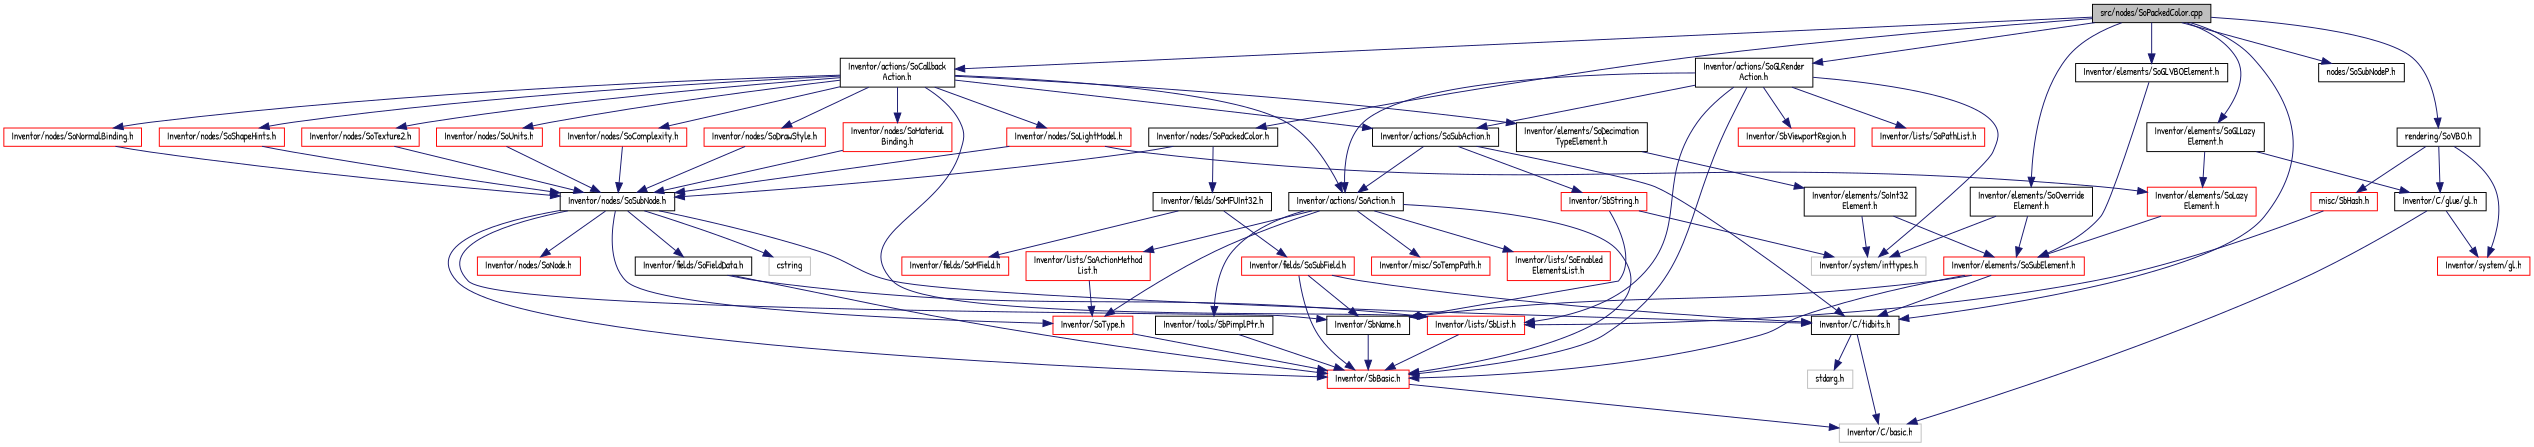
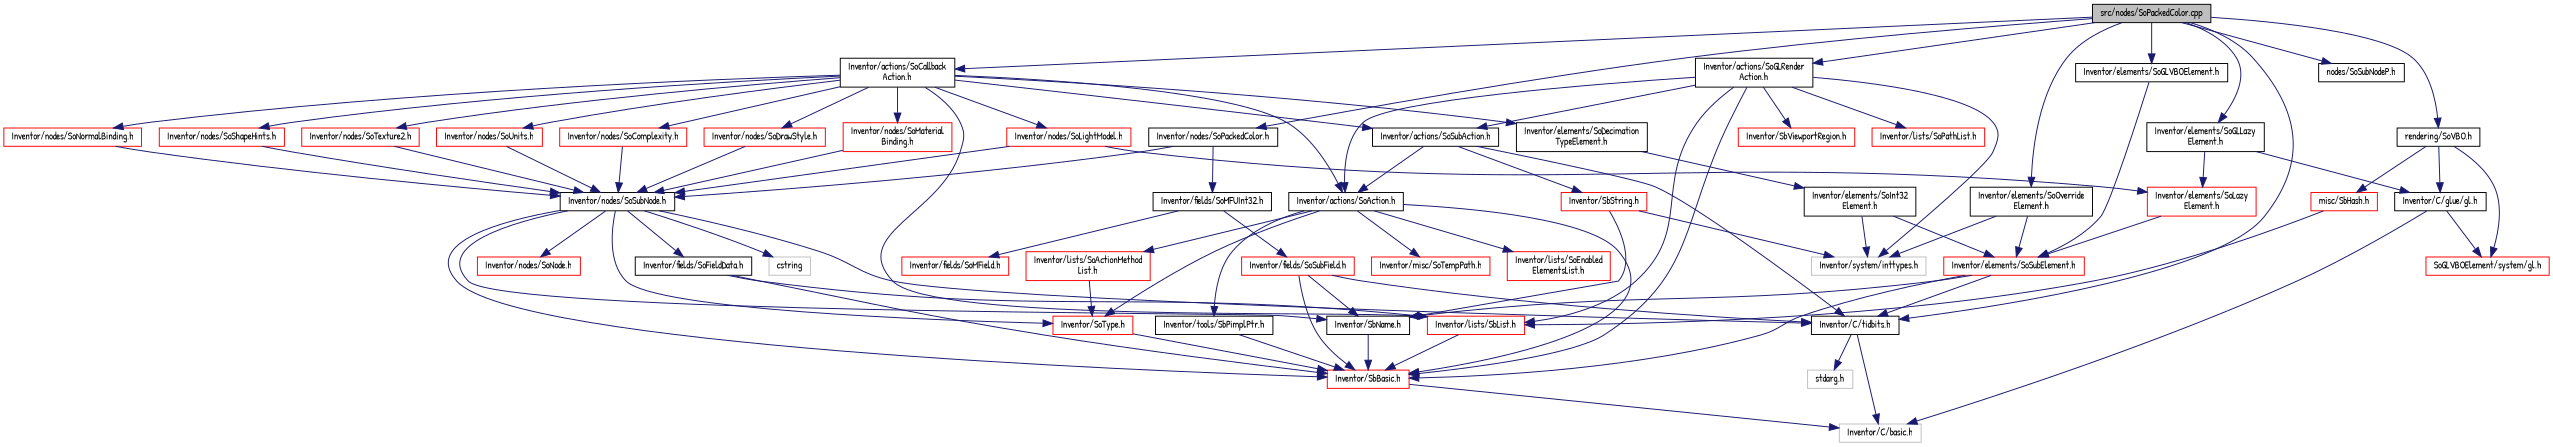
(2484, 266) -> (2488, 266)
